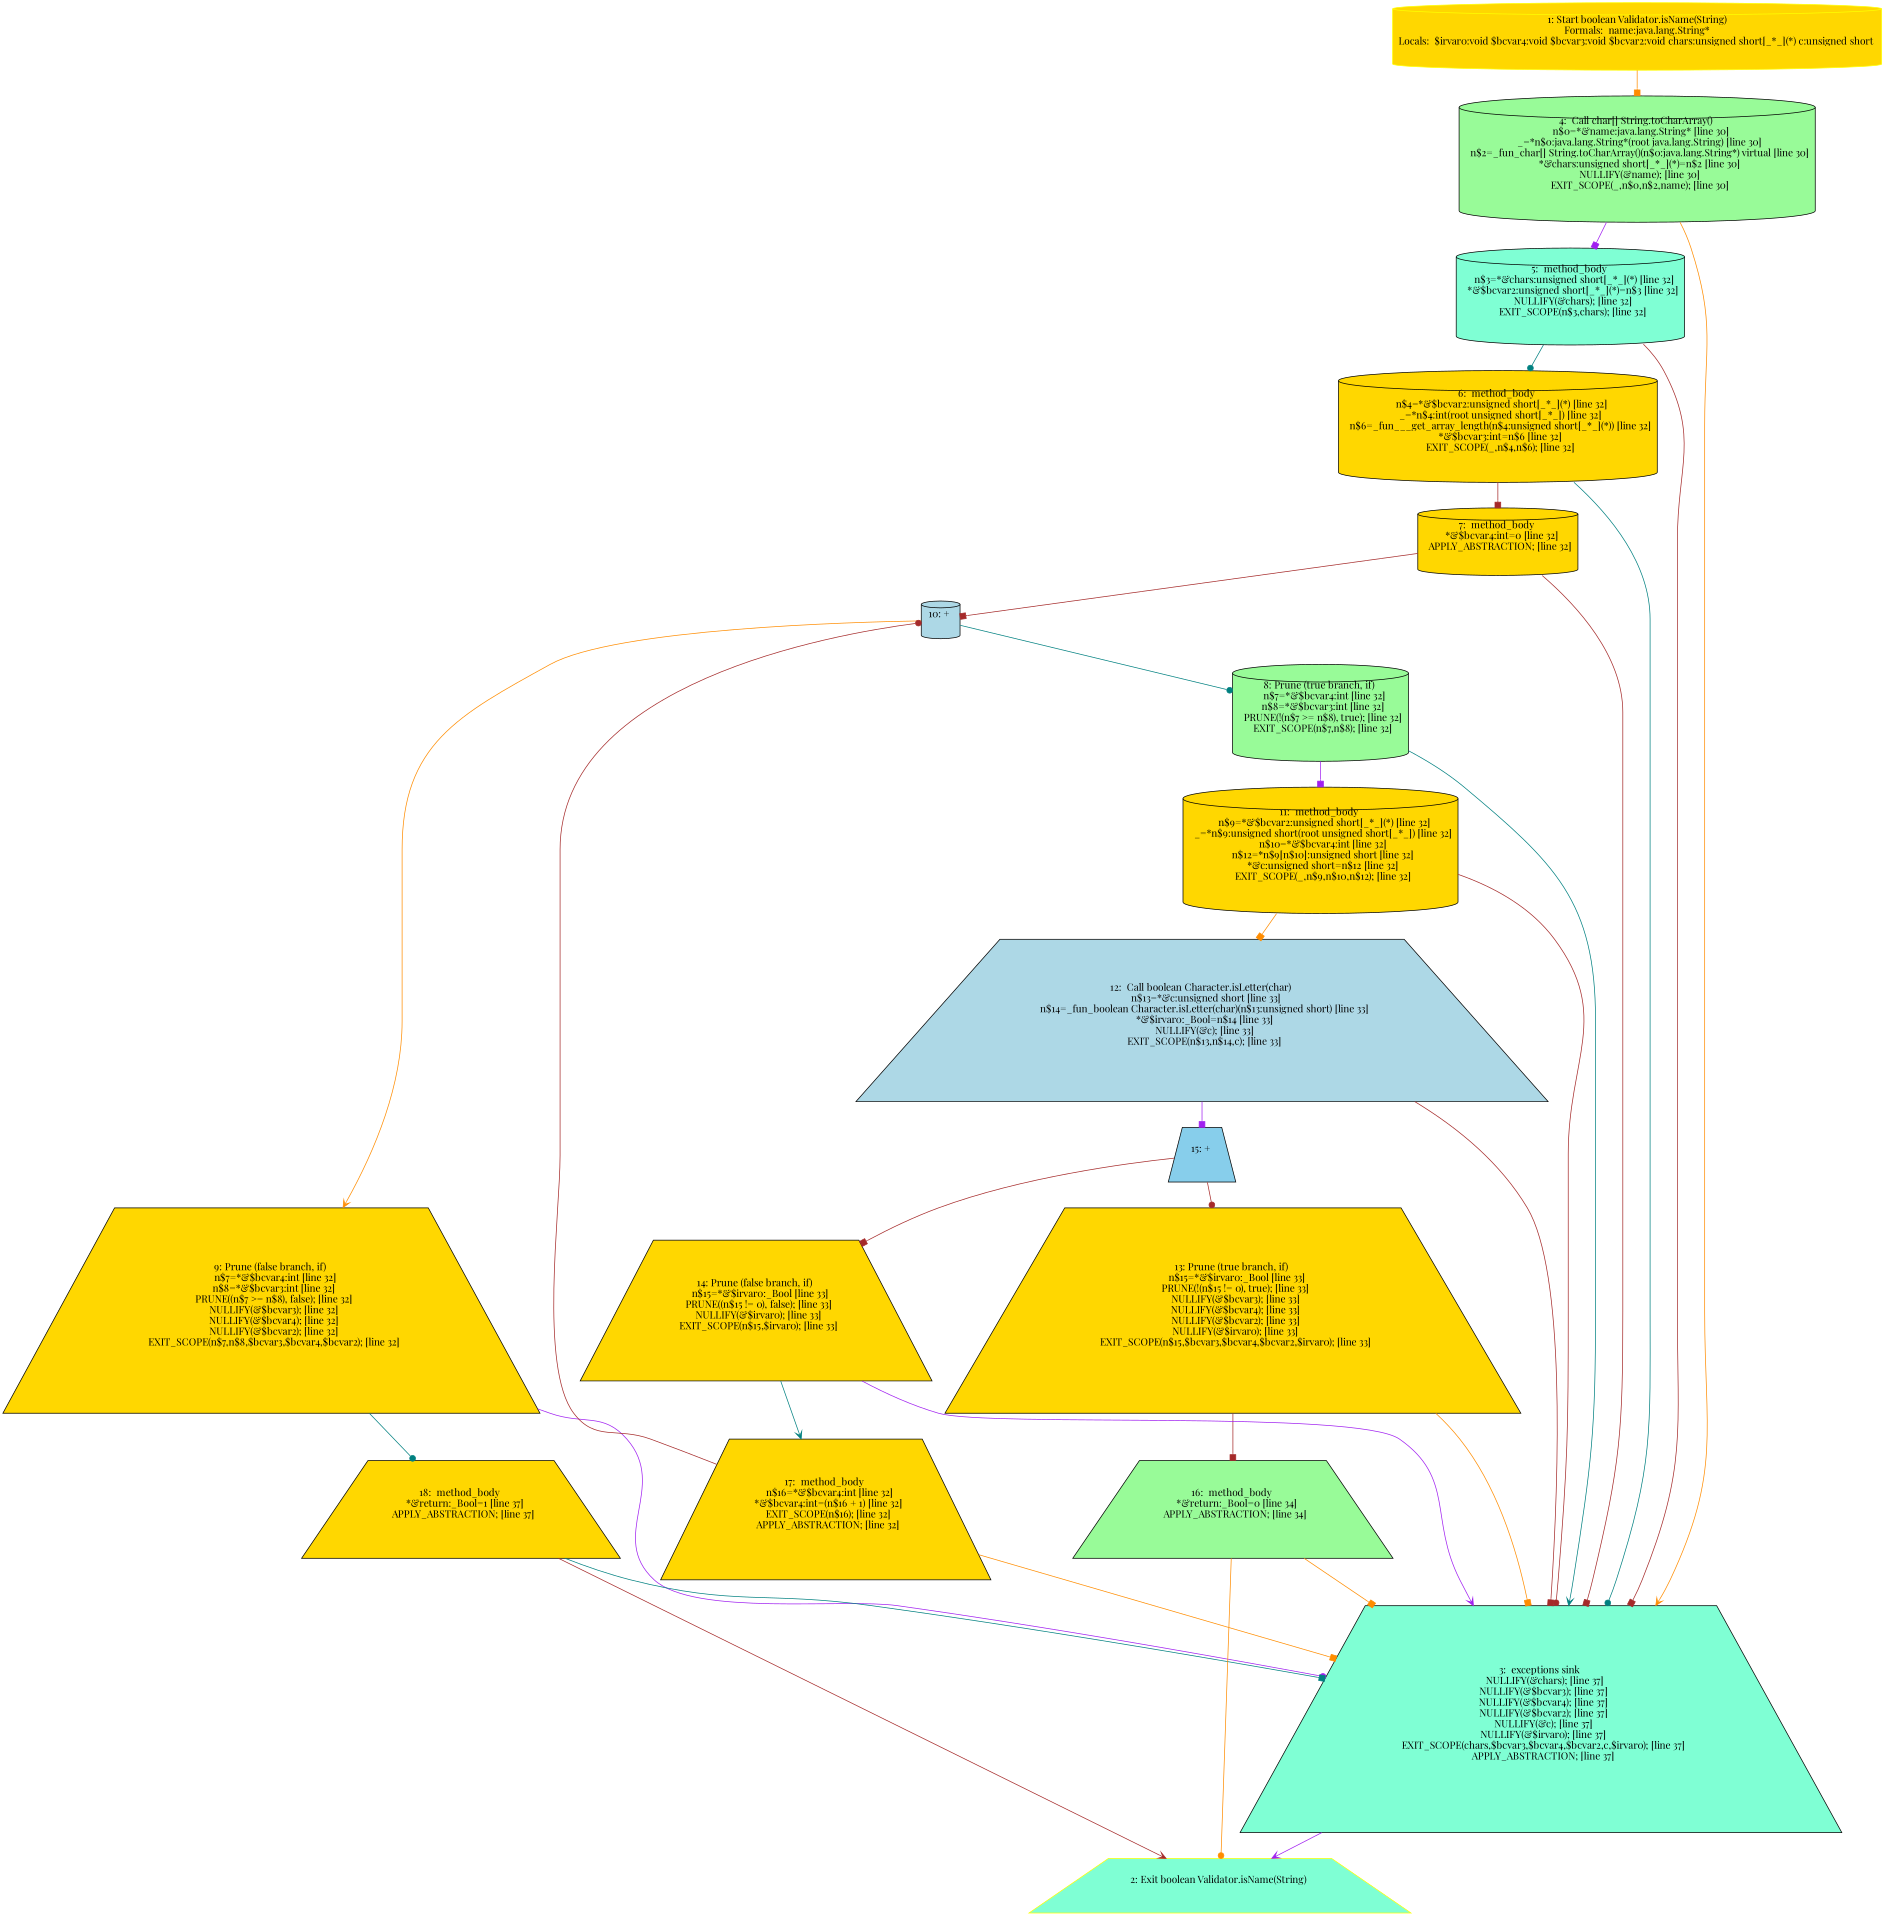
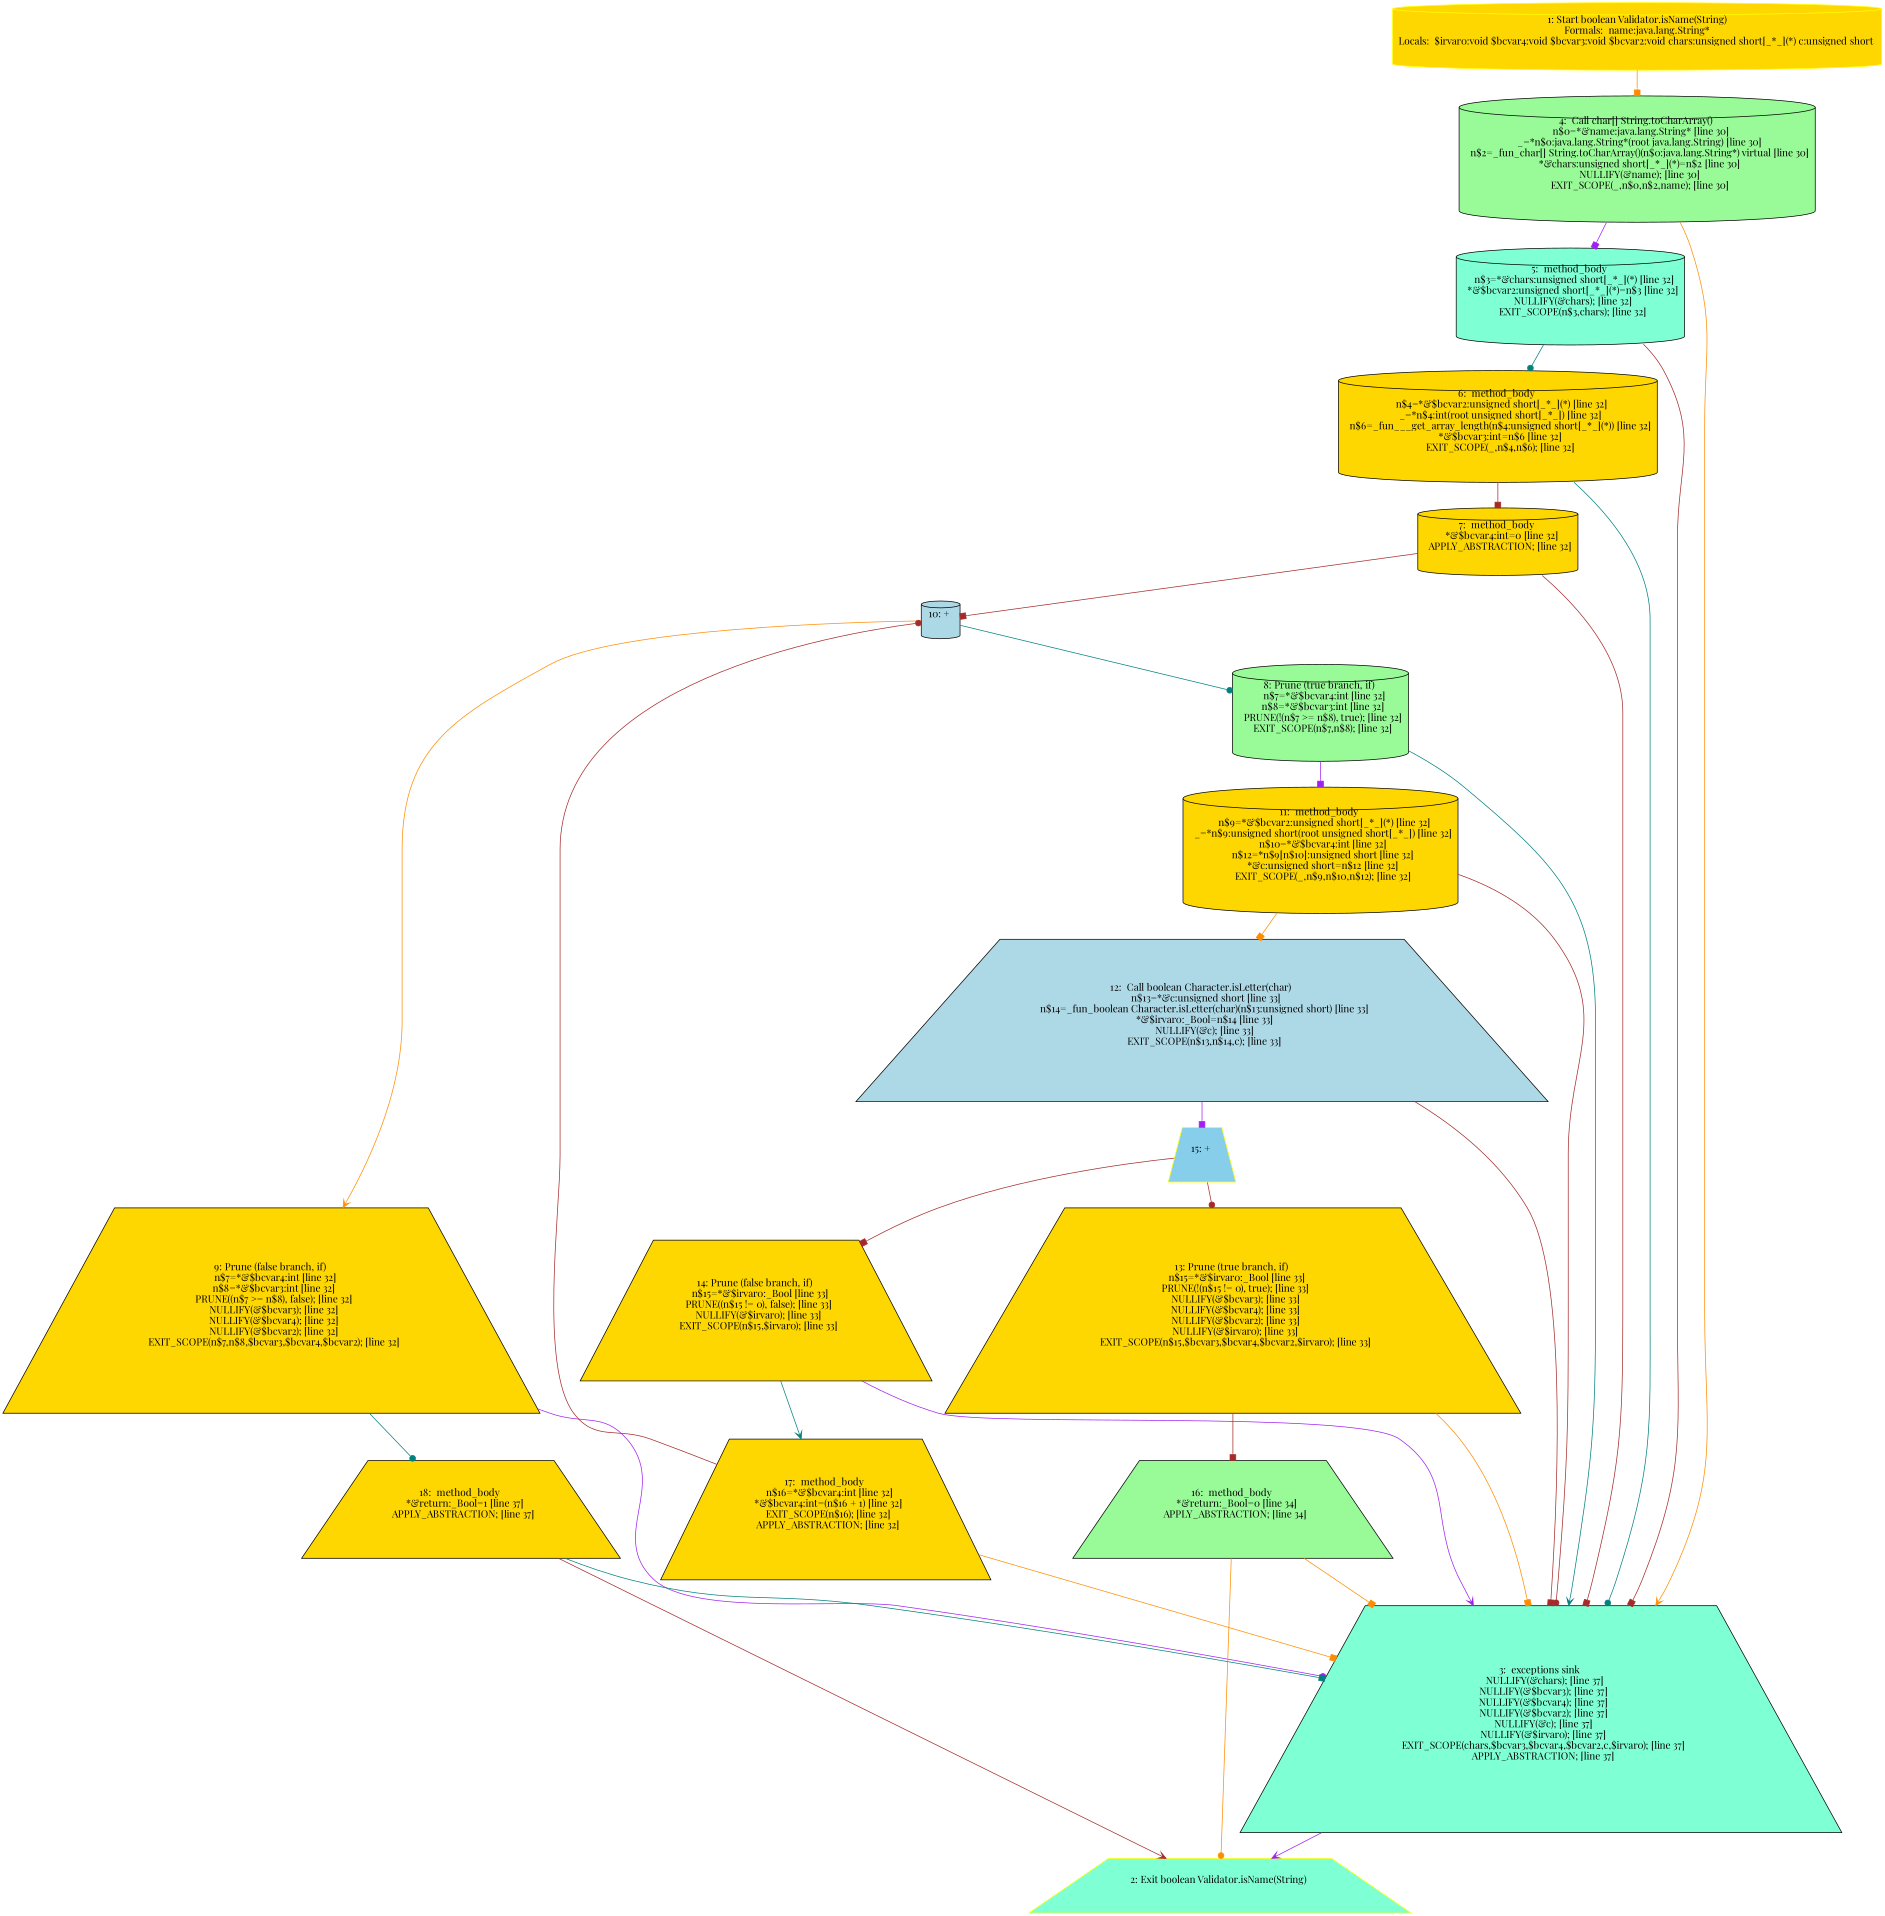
(1202, 1155) -> (1202, 1155)
